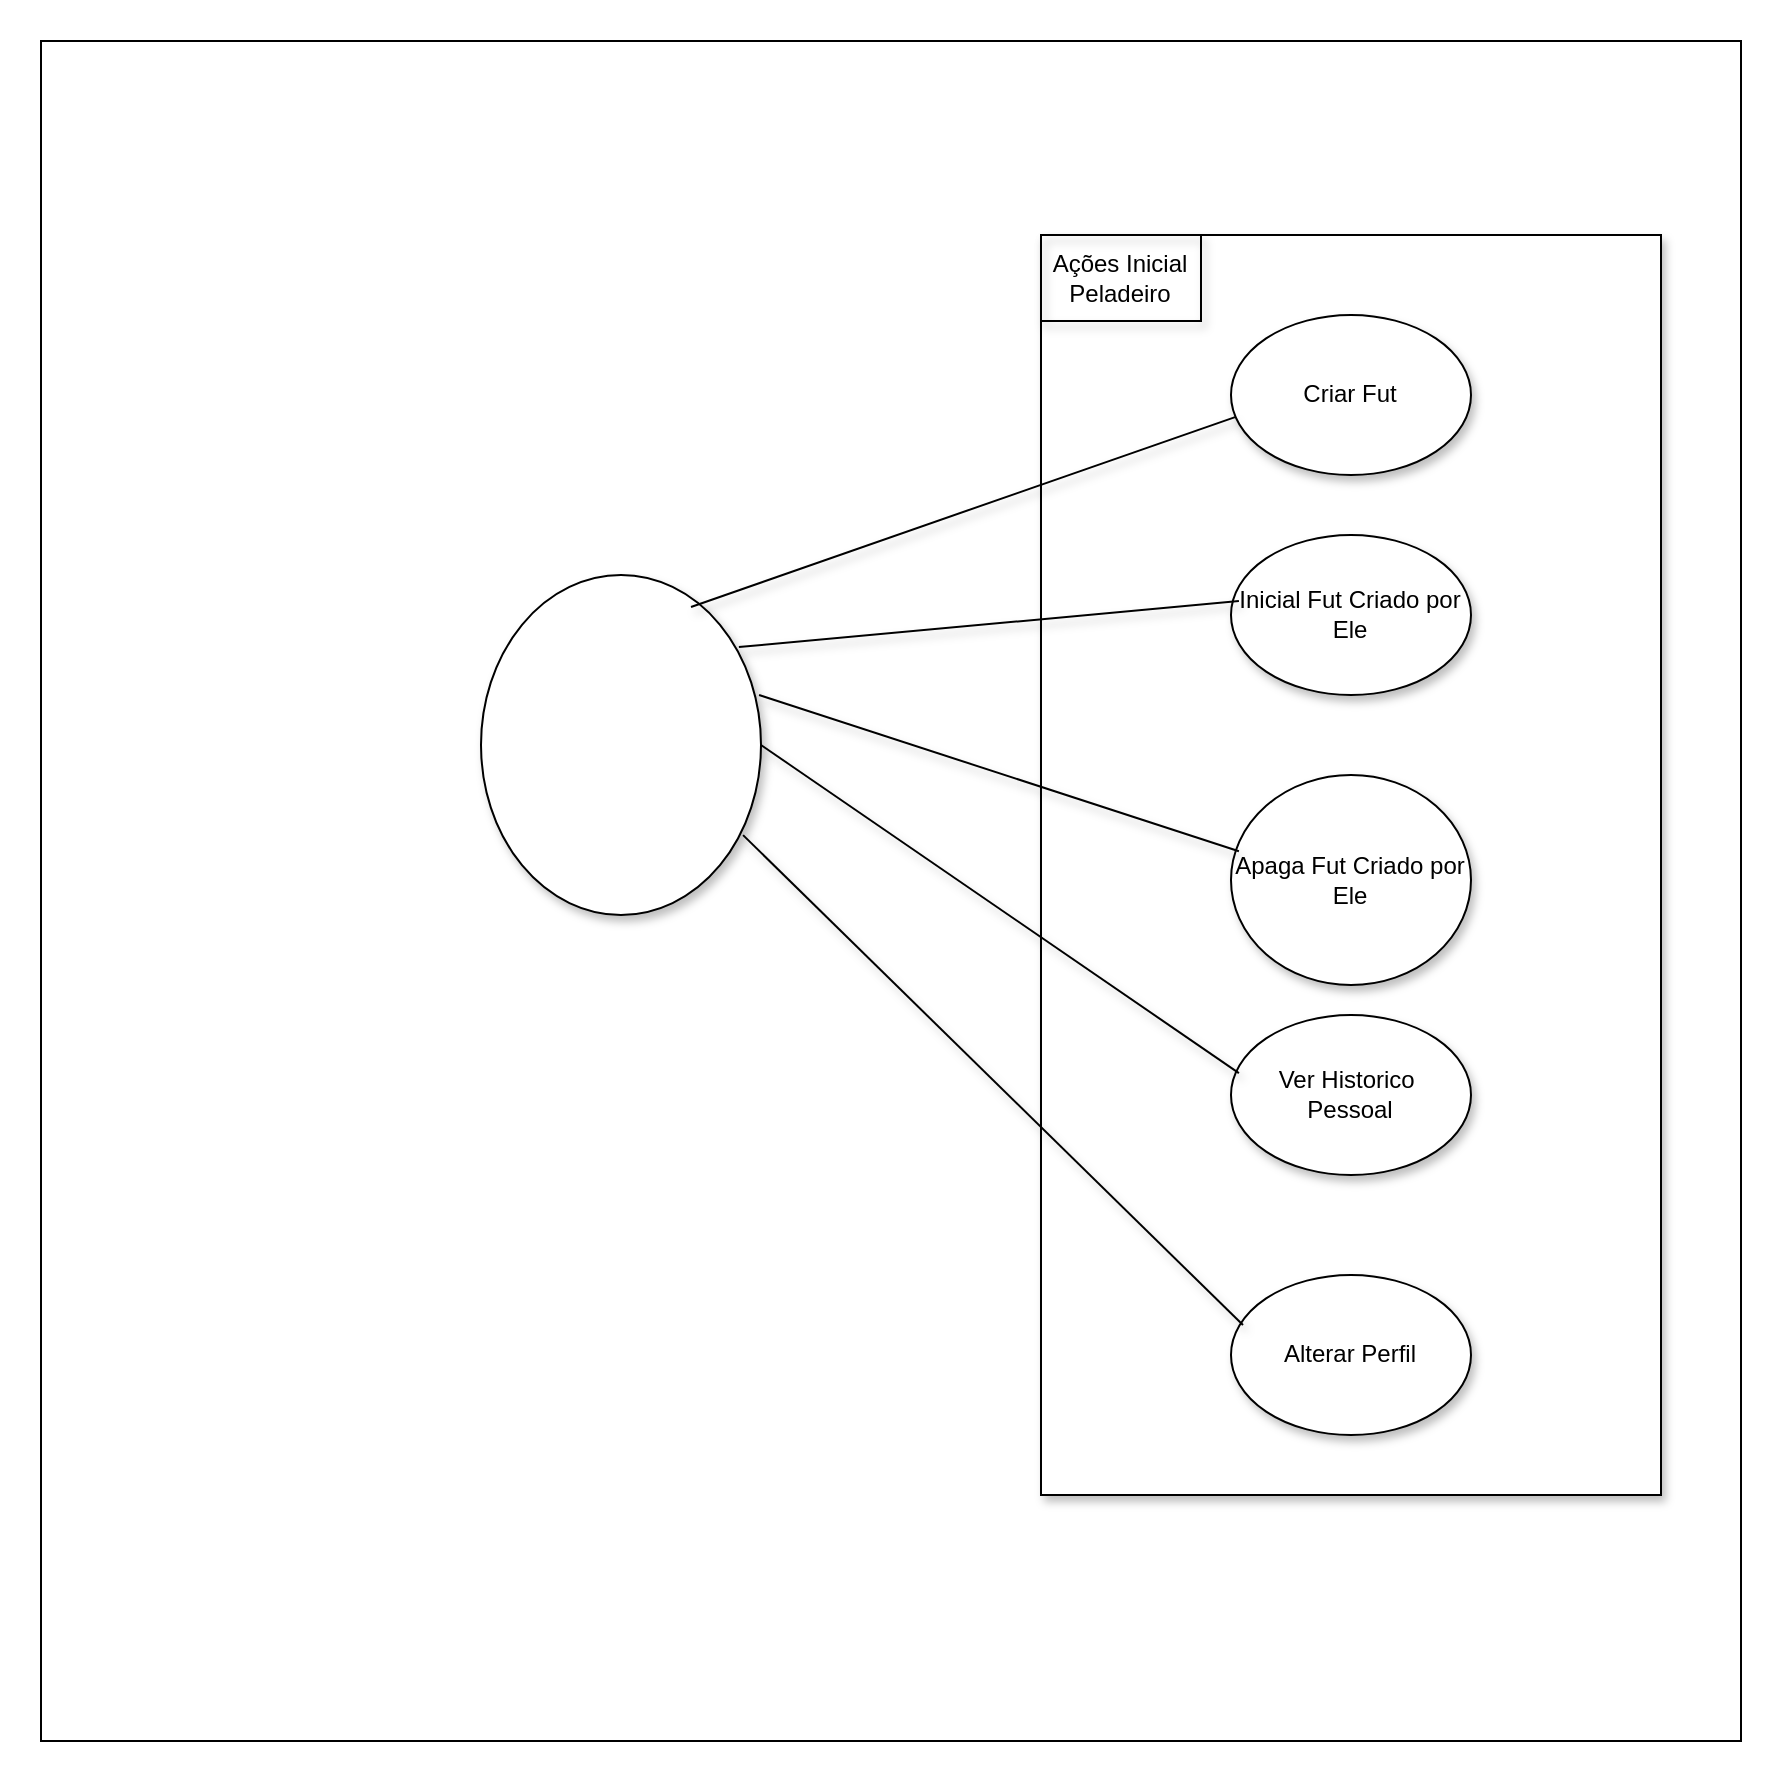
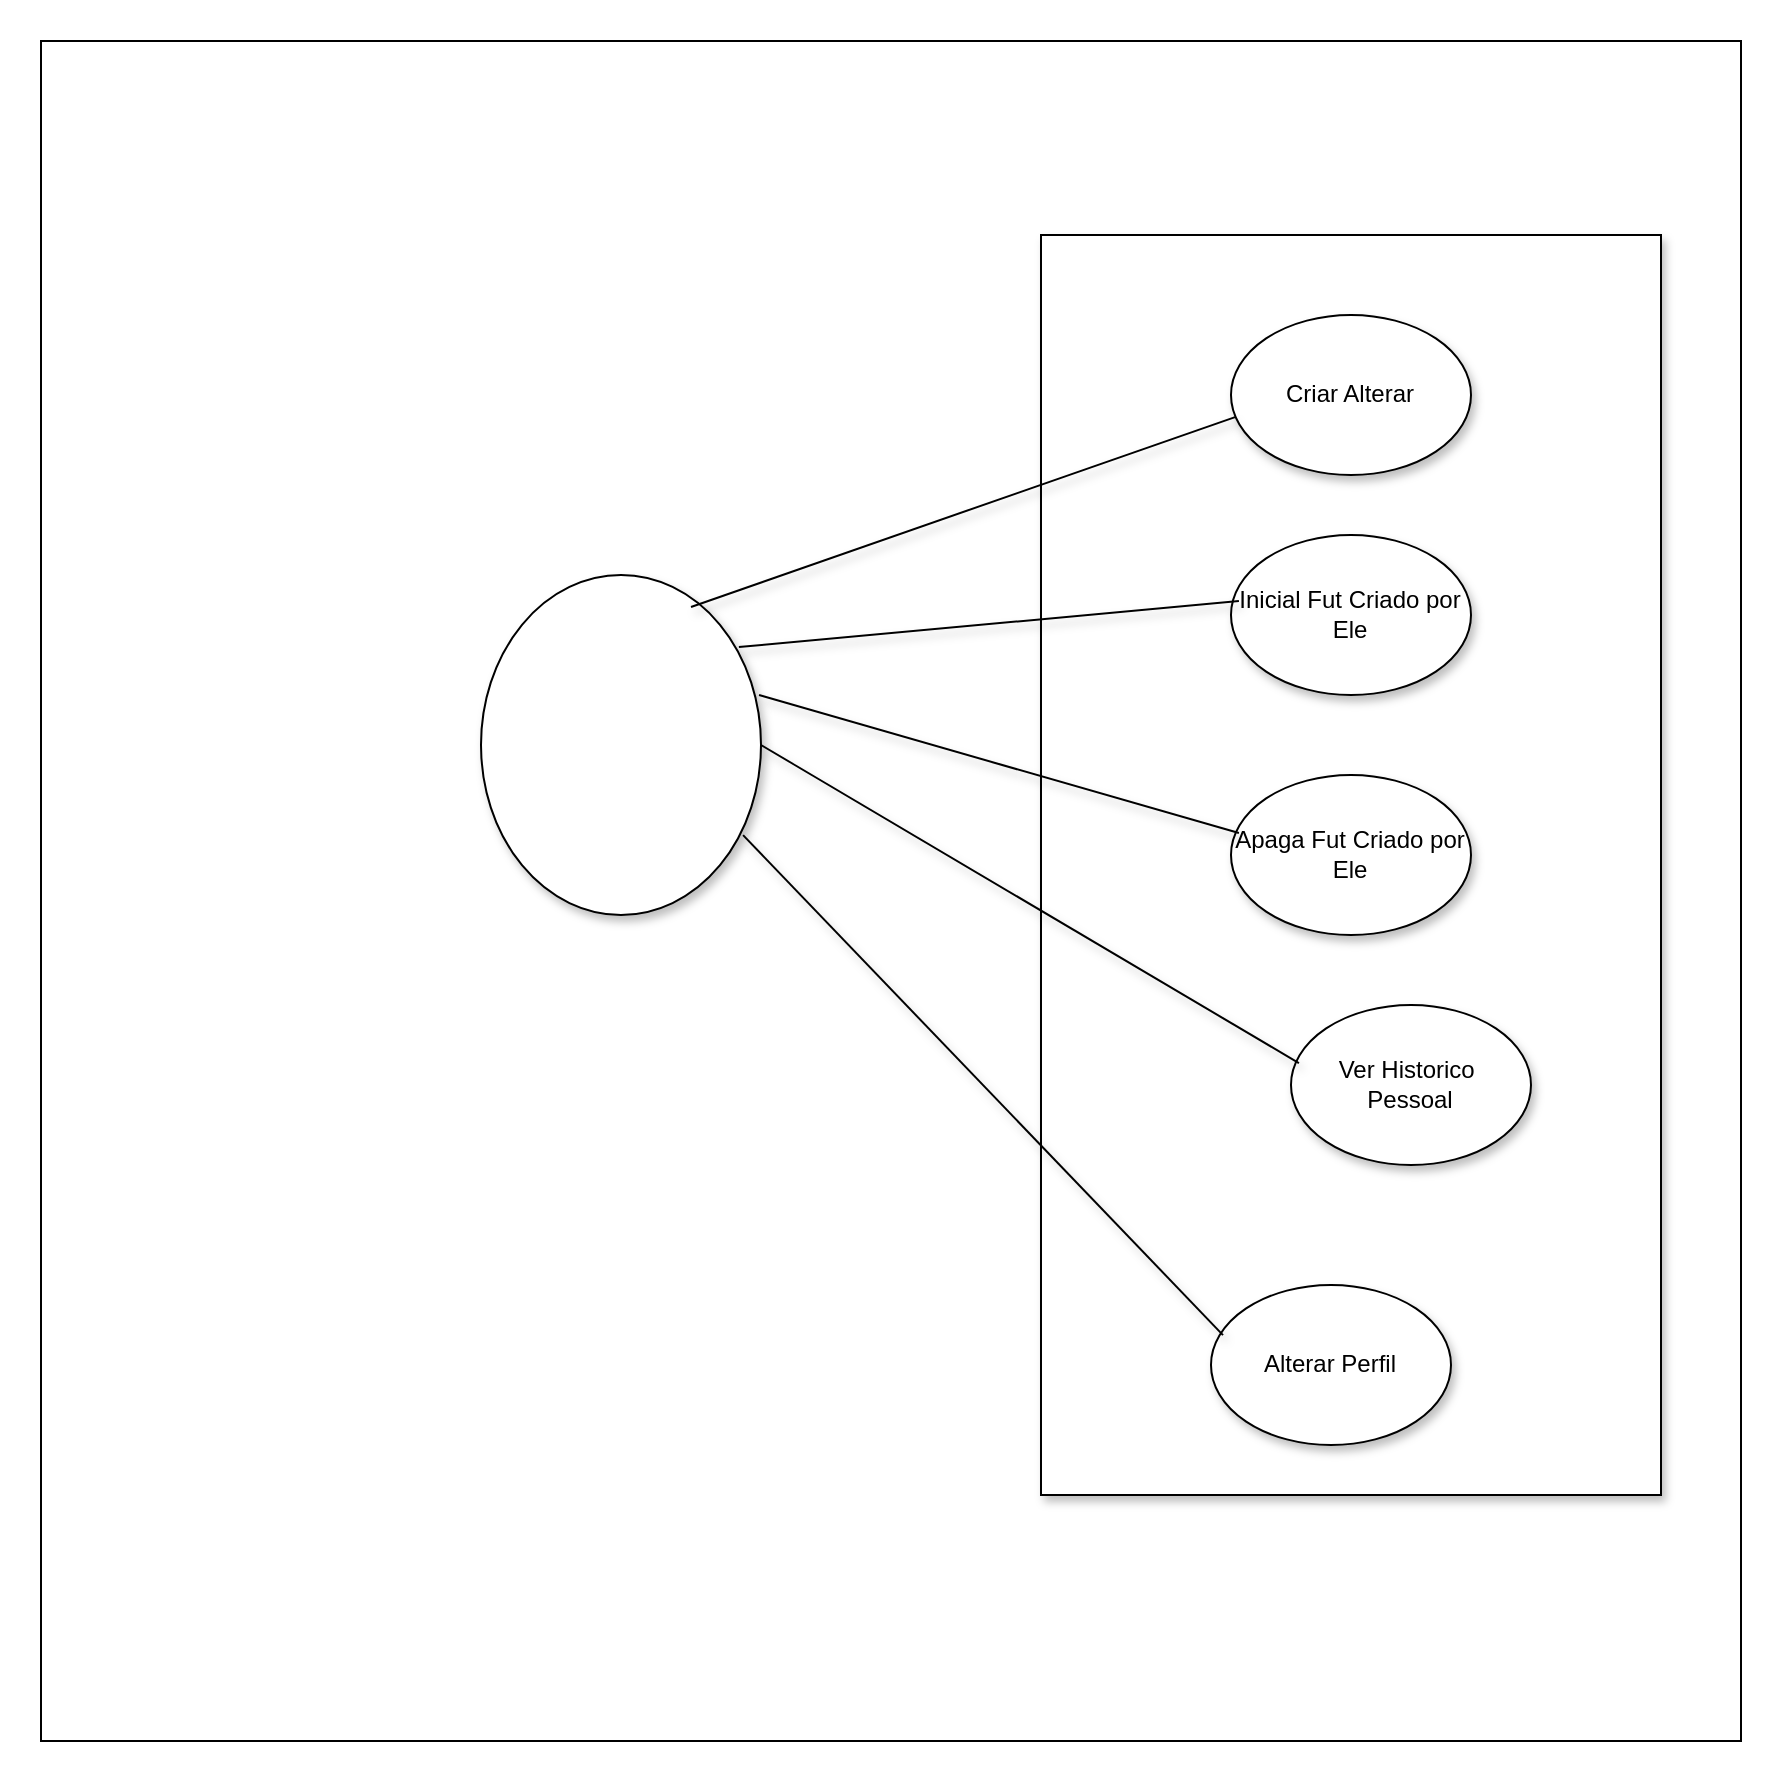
(1121, 278) -> none
(1351, 395) -> (1351, 395)
(1351, 880) -> (1351, 855)
(1351, 1095) -> (1411, 1085)
(1351, 1355) -> (1331, 1365)
